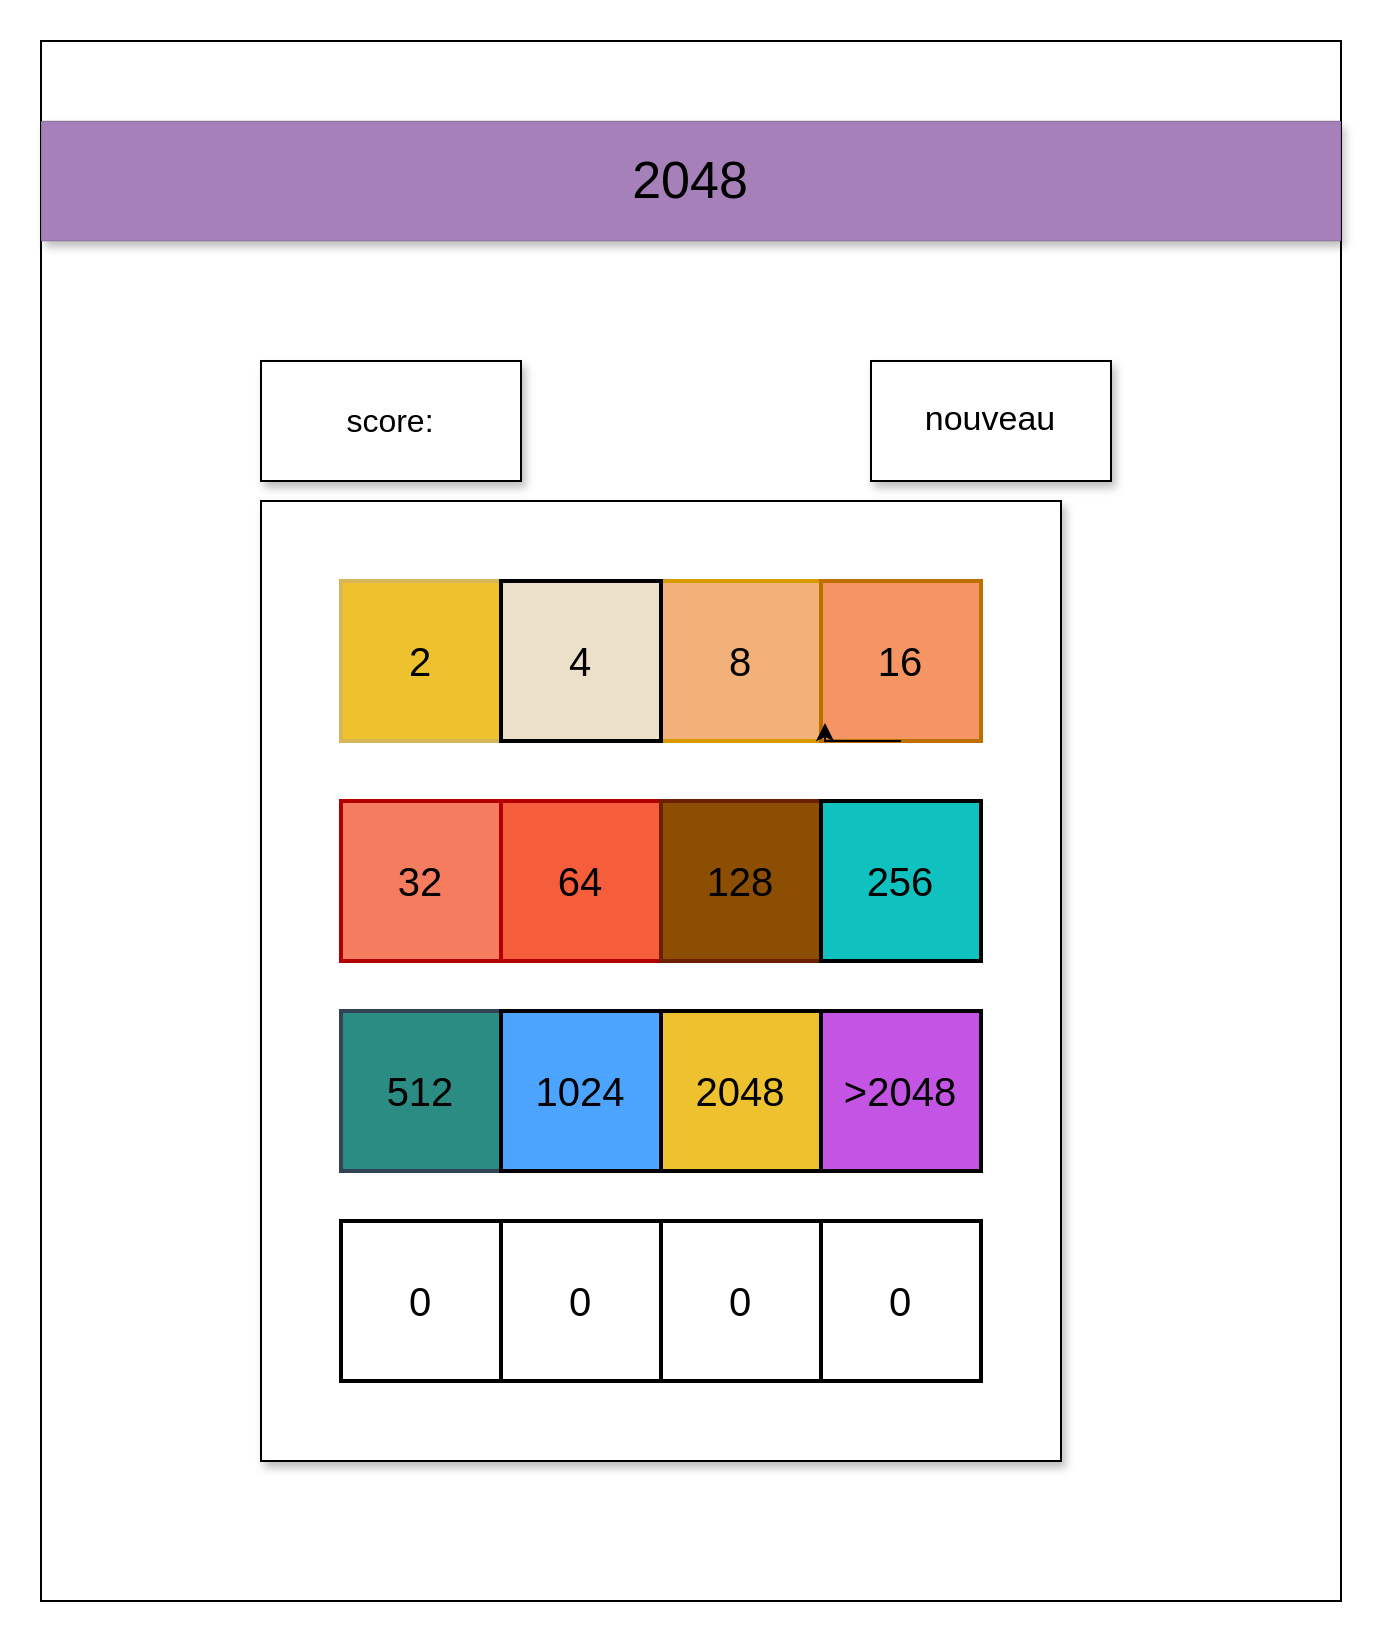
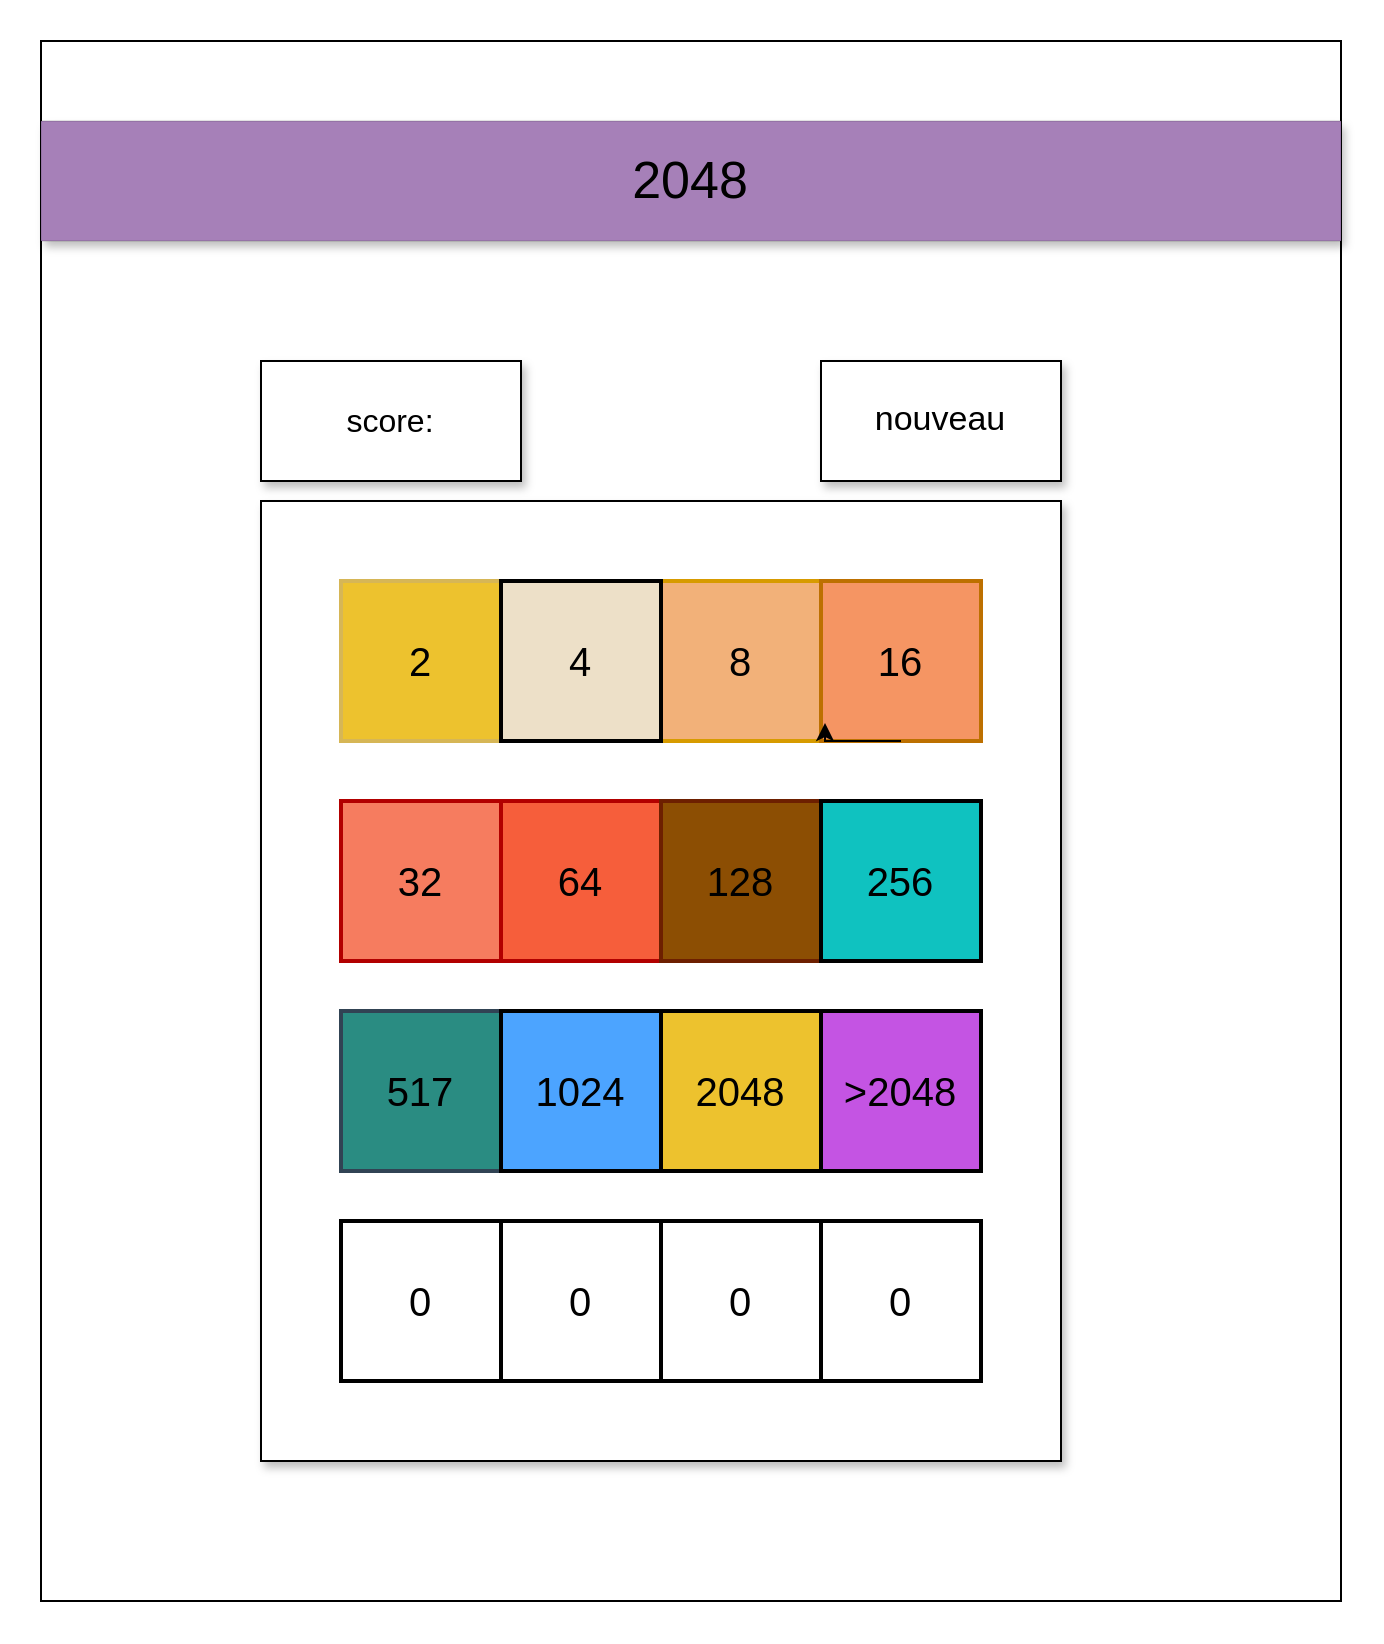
(991, 421) -> (941, 421)
(421, 1091) -> (421, 1091)
